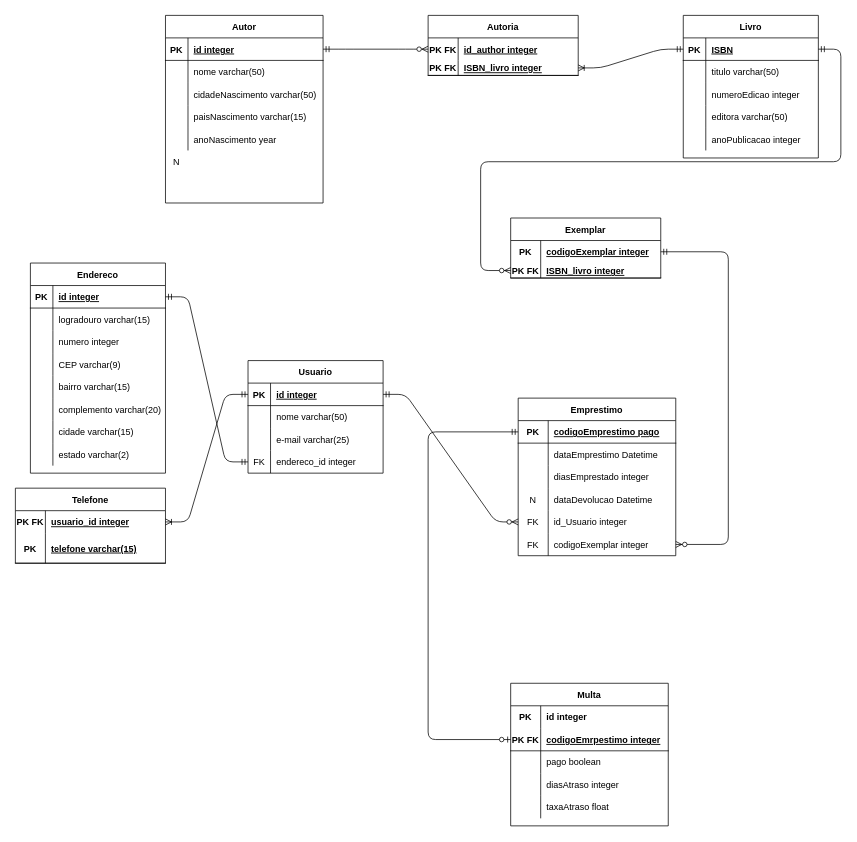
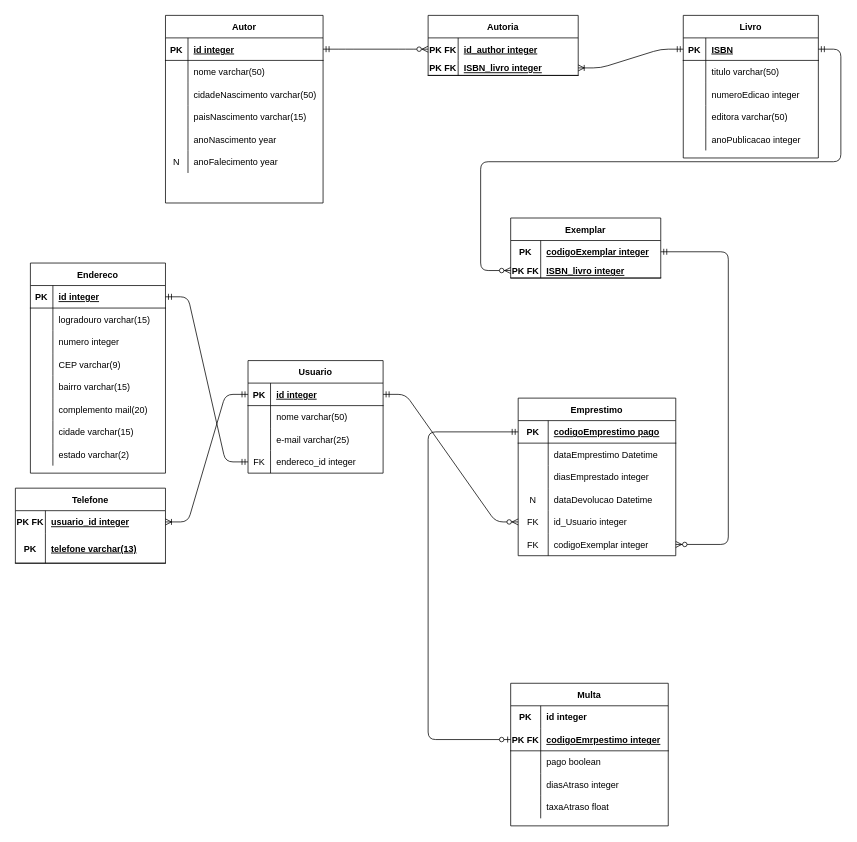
none -> (255, 162)
(114, 410) -> (104, 410)
(99, 548) -> (99, 548)
